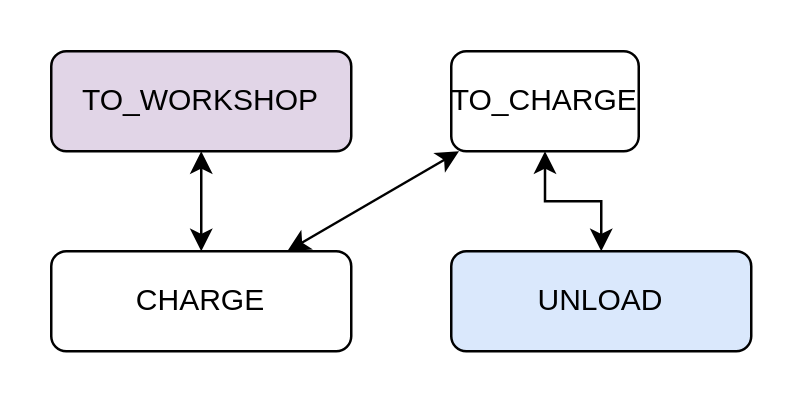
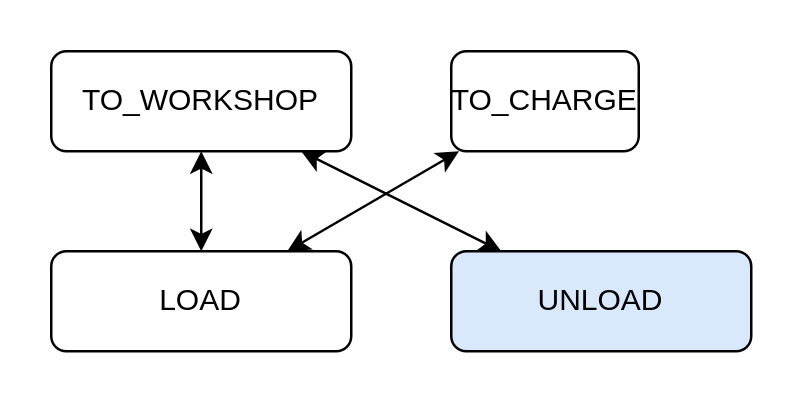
(201, 101) -> (201, 101)
(573, 201) -> none
none -> (439, 220)
(201, 301) -> (201, 301)
